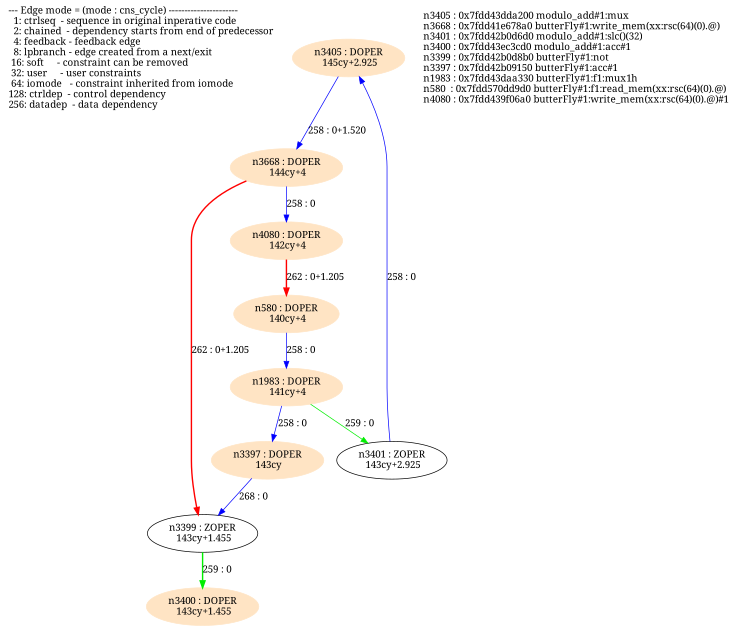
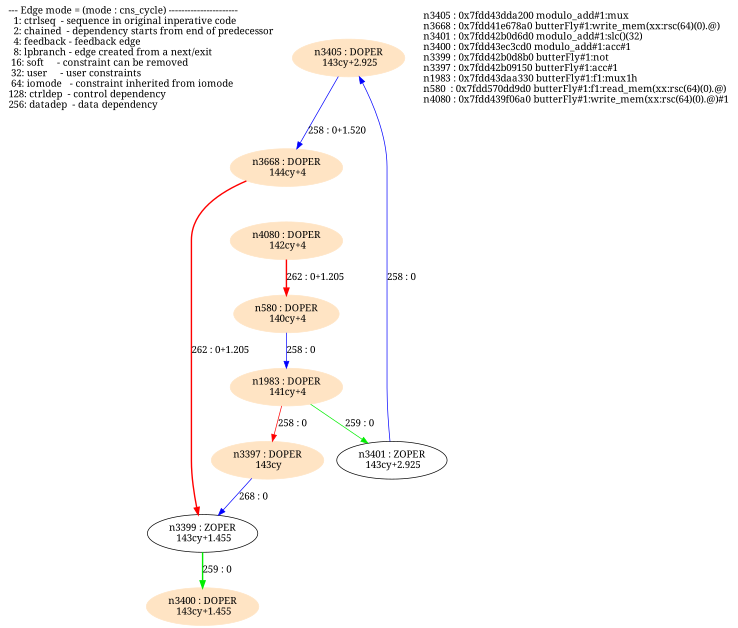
(349, 58) -> (349, 58)
(286, 201) -> none
(278, 420) -> (278, 420)
